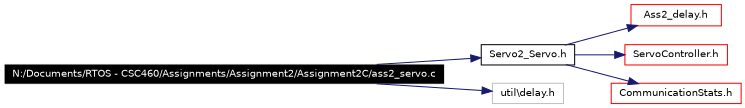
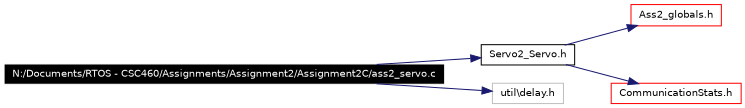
(676, 15) -> (676, 15)
(676, 55) -> none
